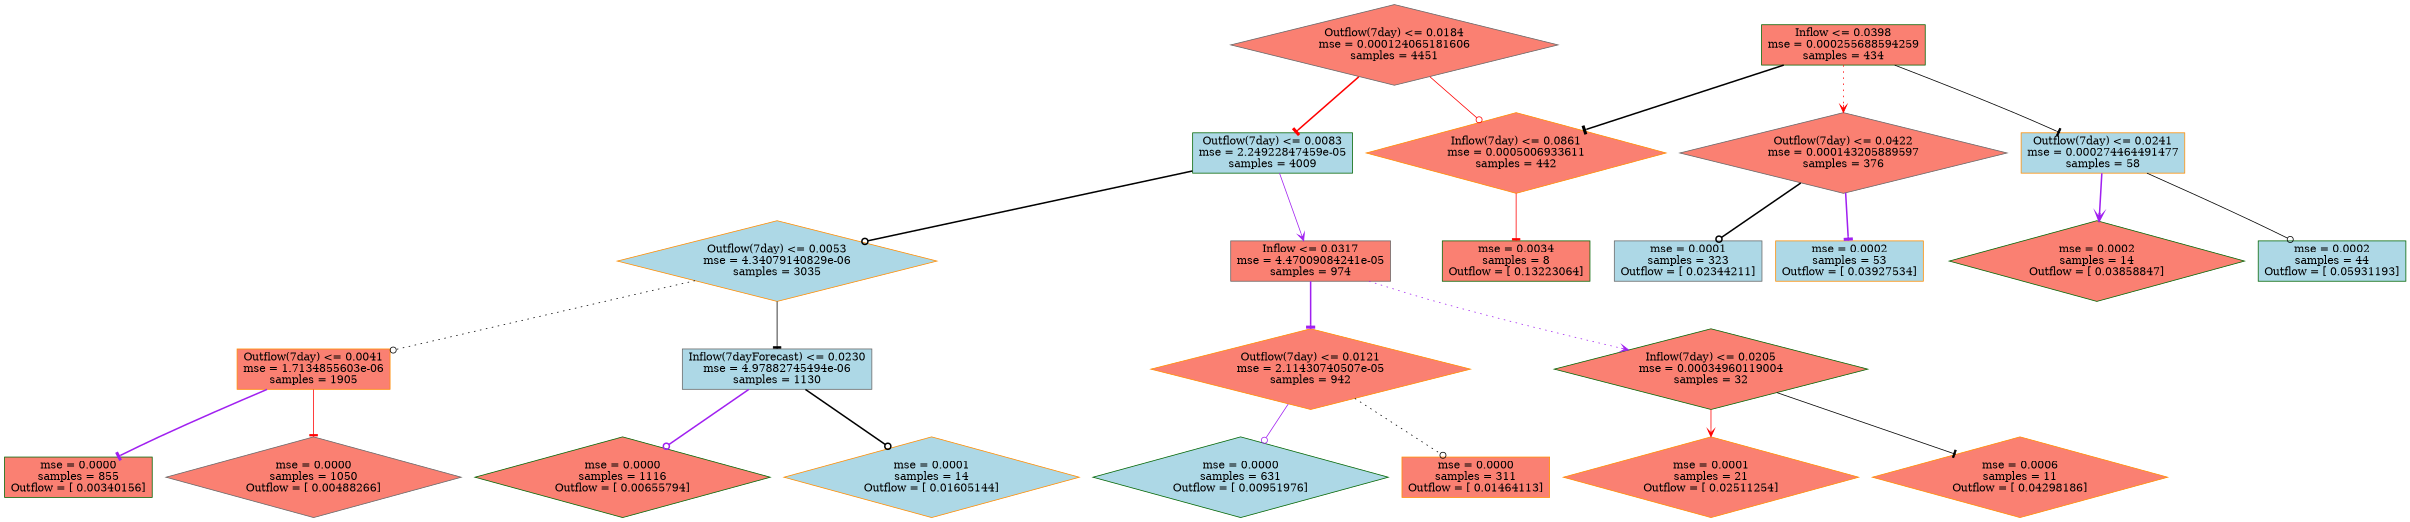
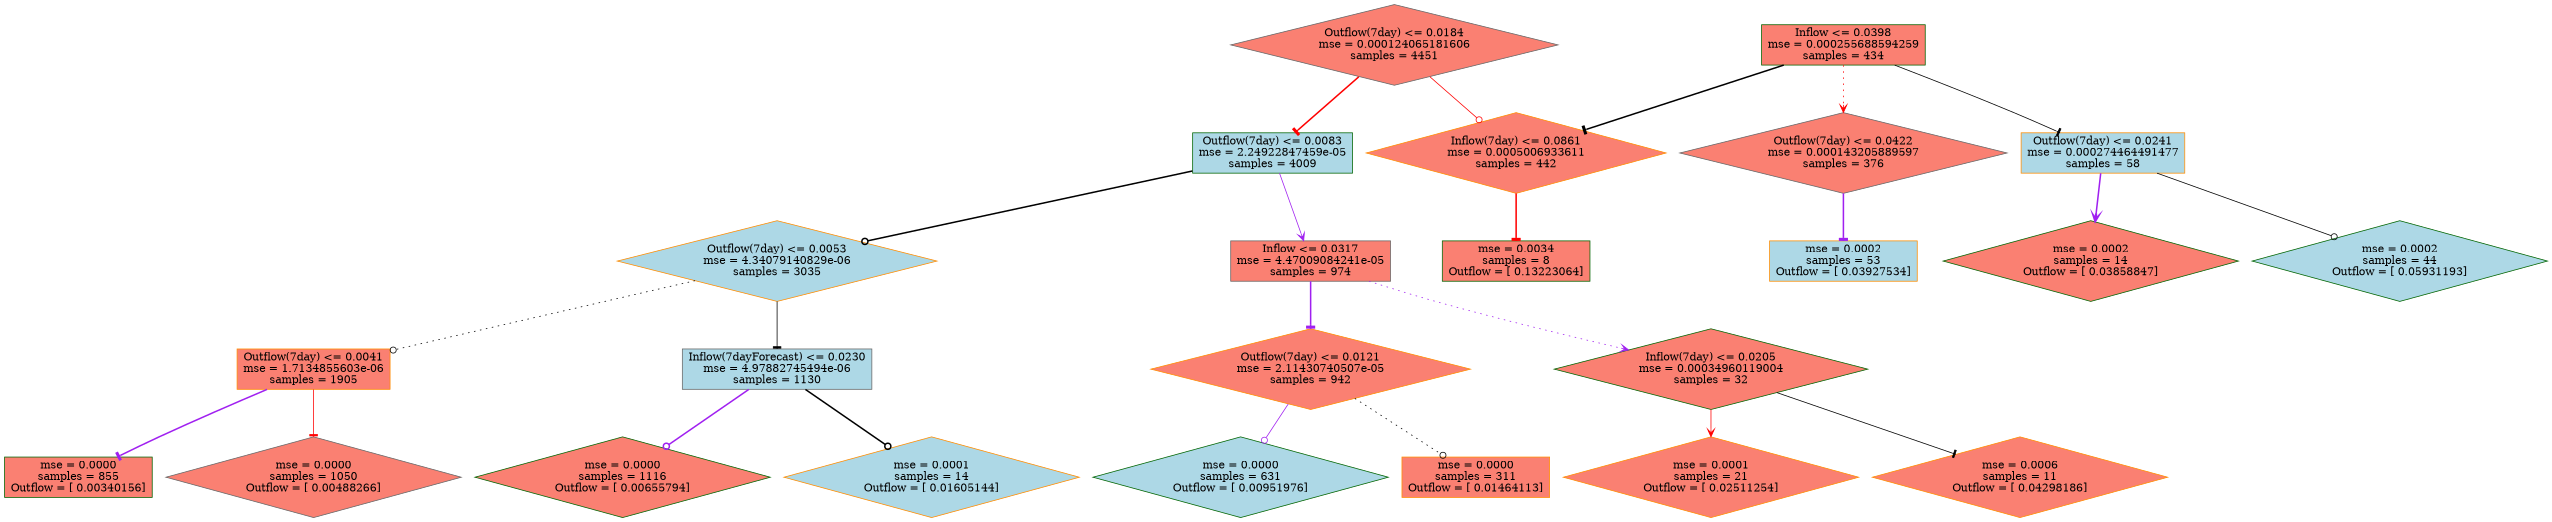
(1516, 215) -> (1516, 215)
(1688, 261) -> none
(2332, 261) -> (2400, 261)
